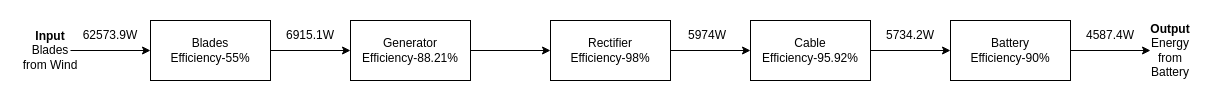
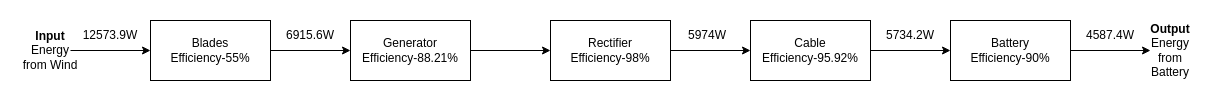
(111, 36) -> (111, 36)
(311, 36) -> (311, 36)
(51, 51) -> (51, 51)
